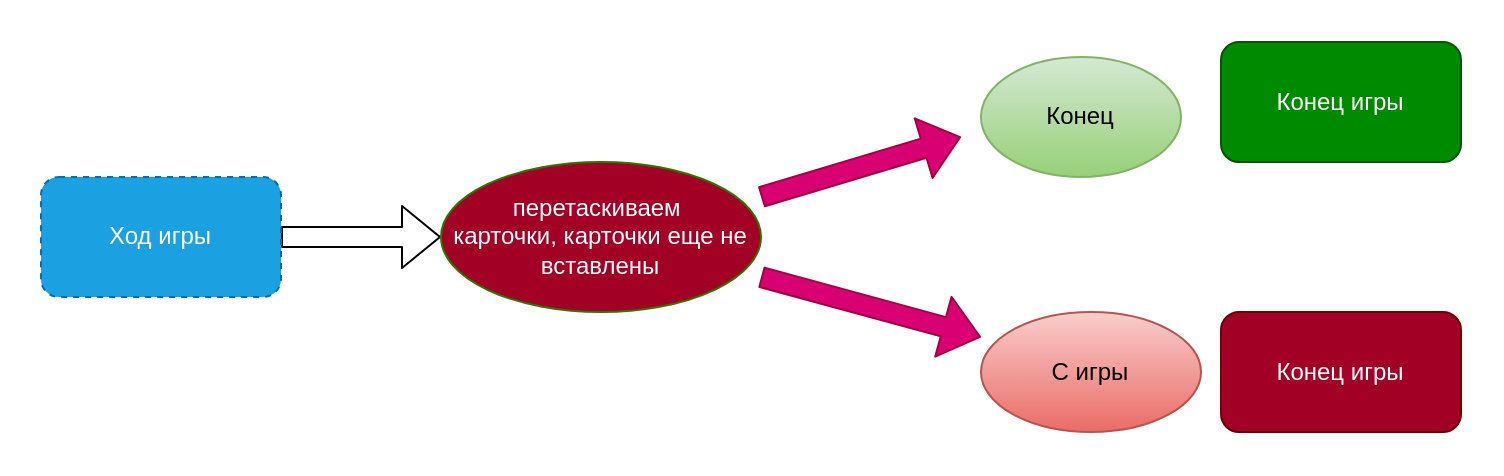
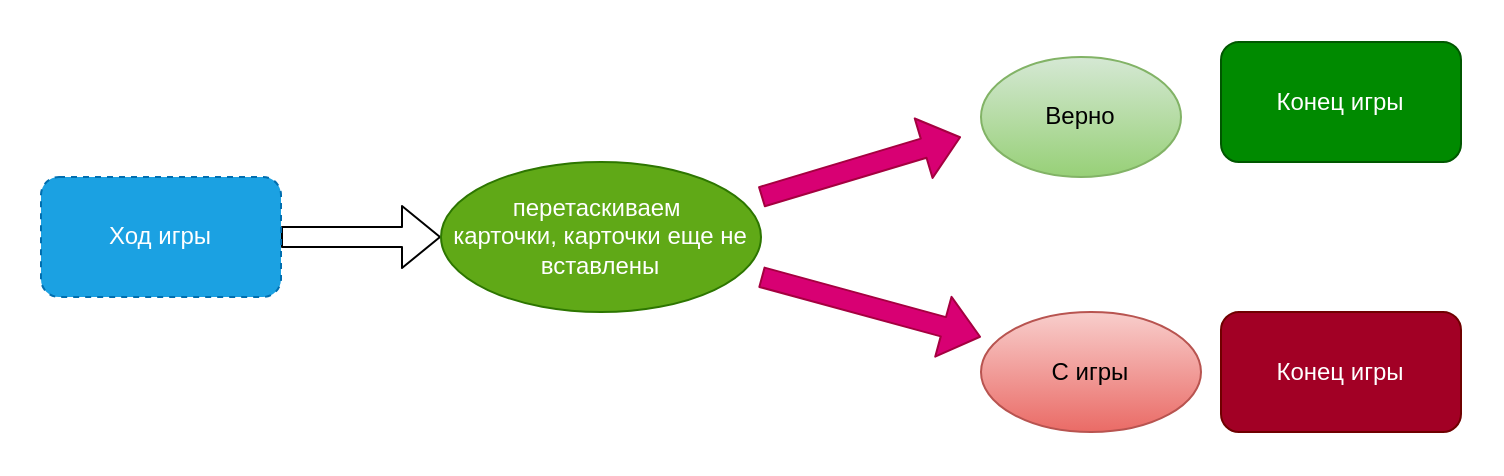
(1081, 117) -> (1081, 117)
(601, 237) -> (601, 237)
